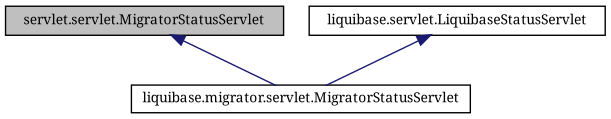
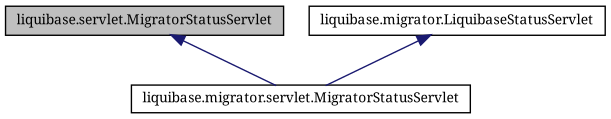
(145, 21) -> (145, 21)
(457, 21) -> (457, 21)
